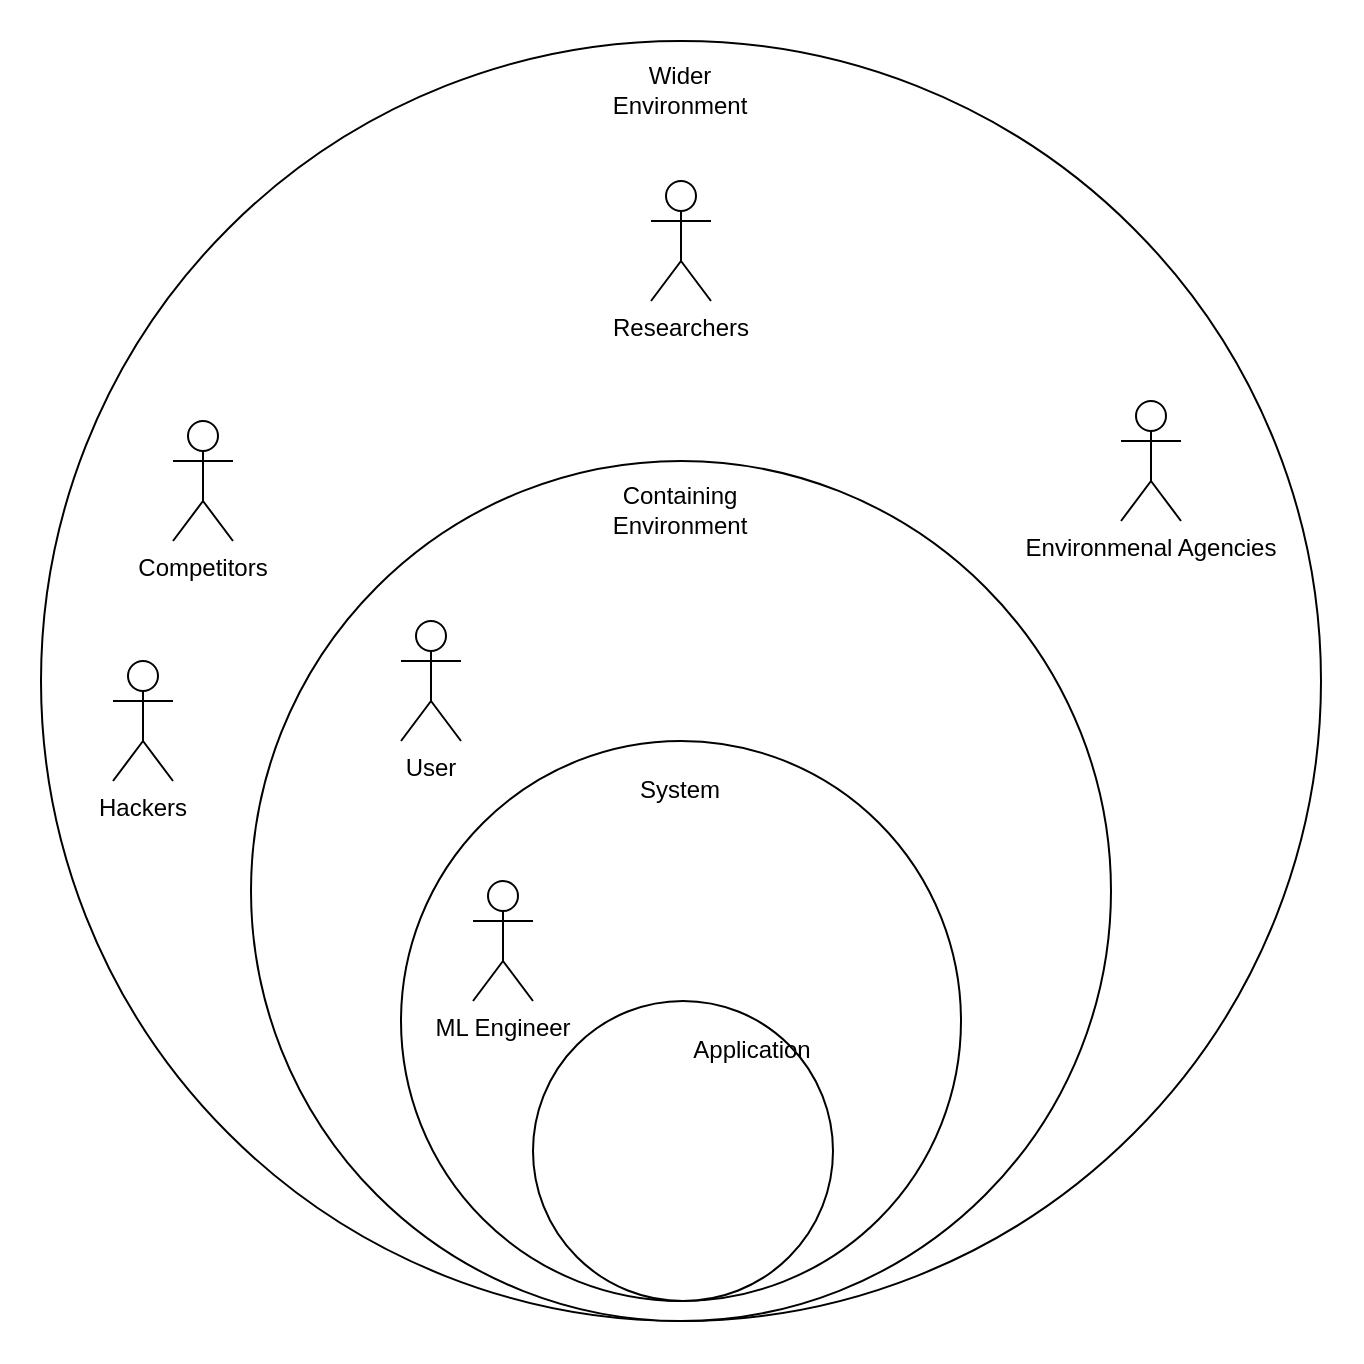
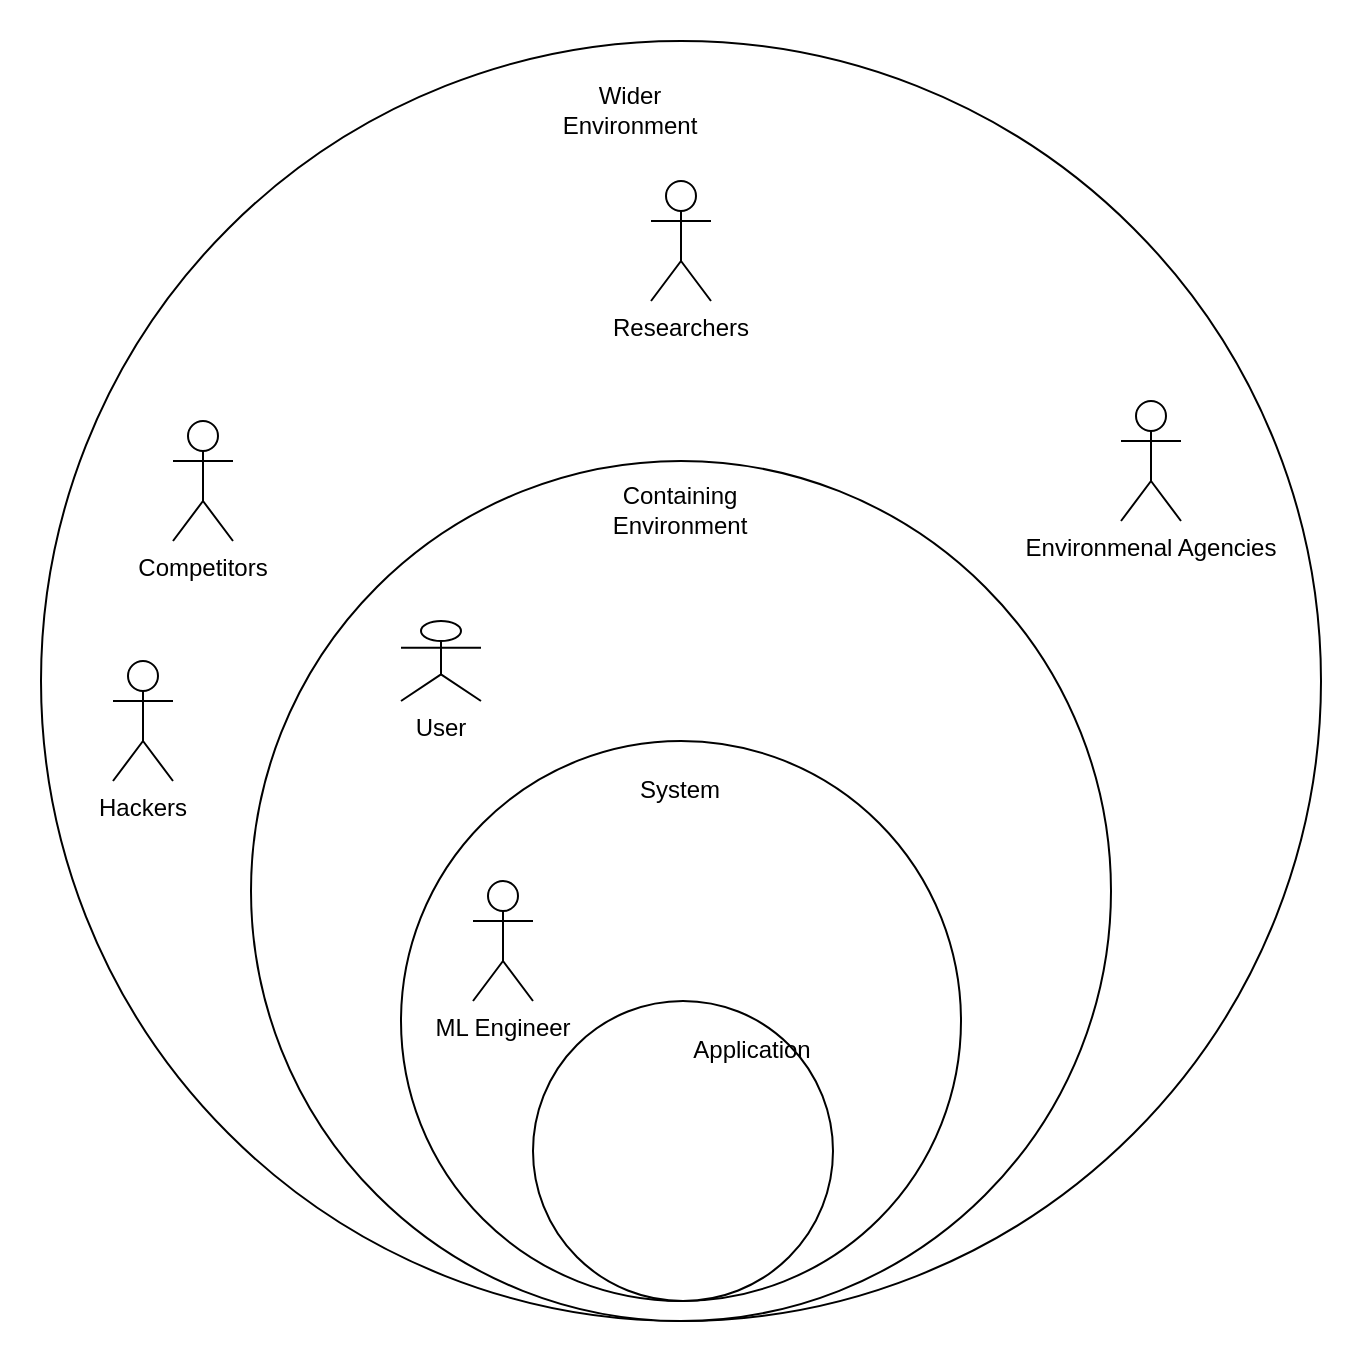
(681, 91) -> (631, 111)
(431, 681) -> (441, 661)
